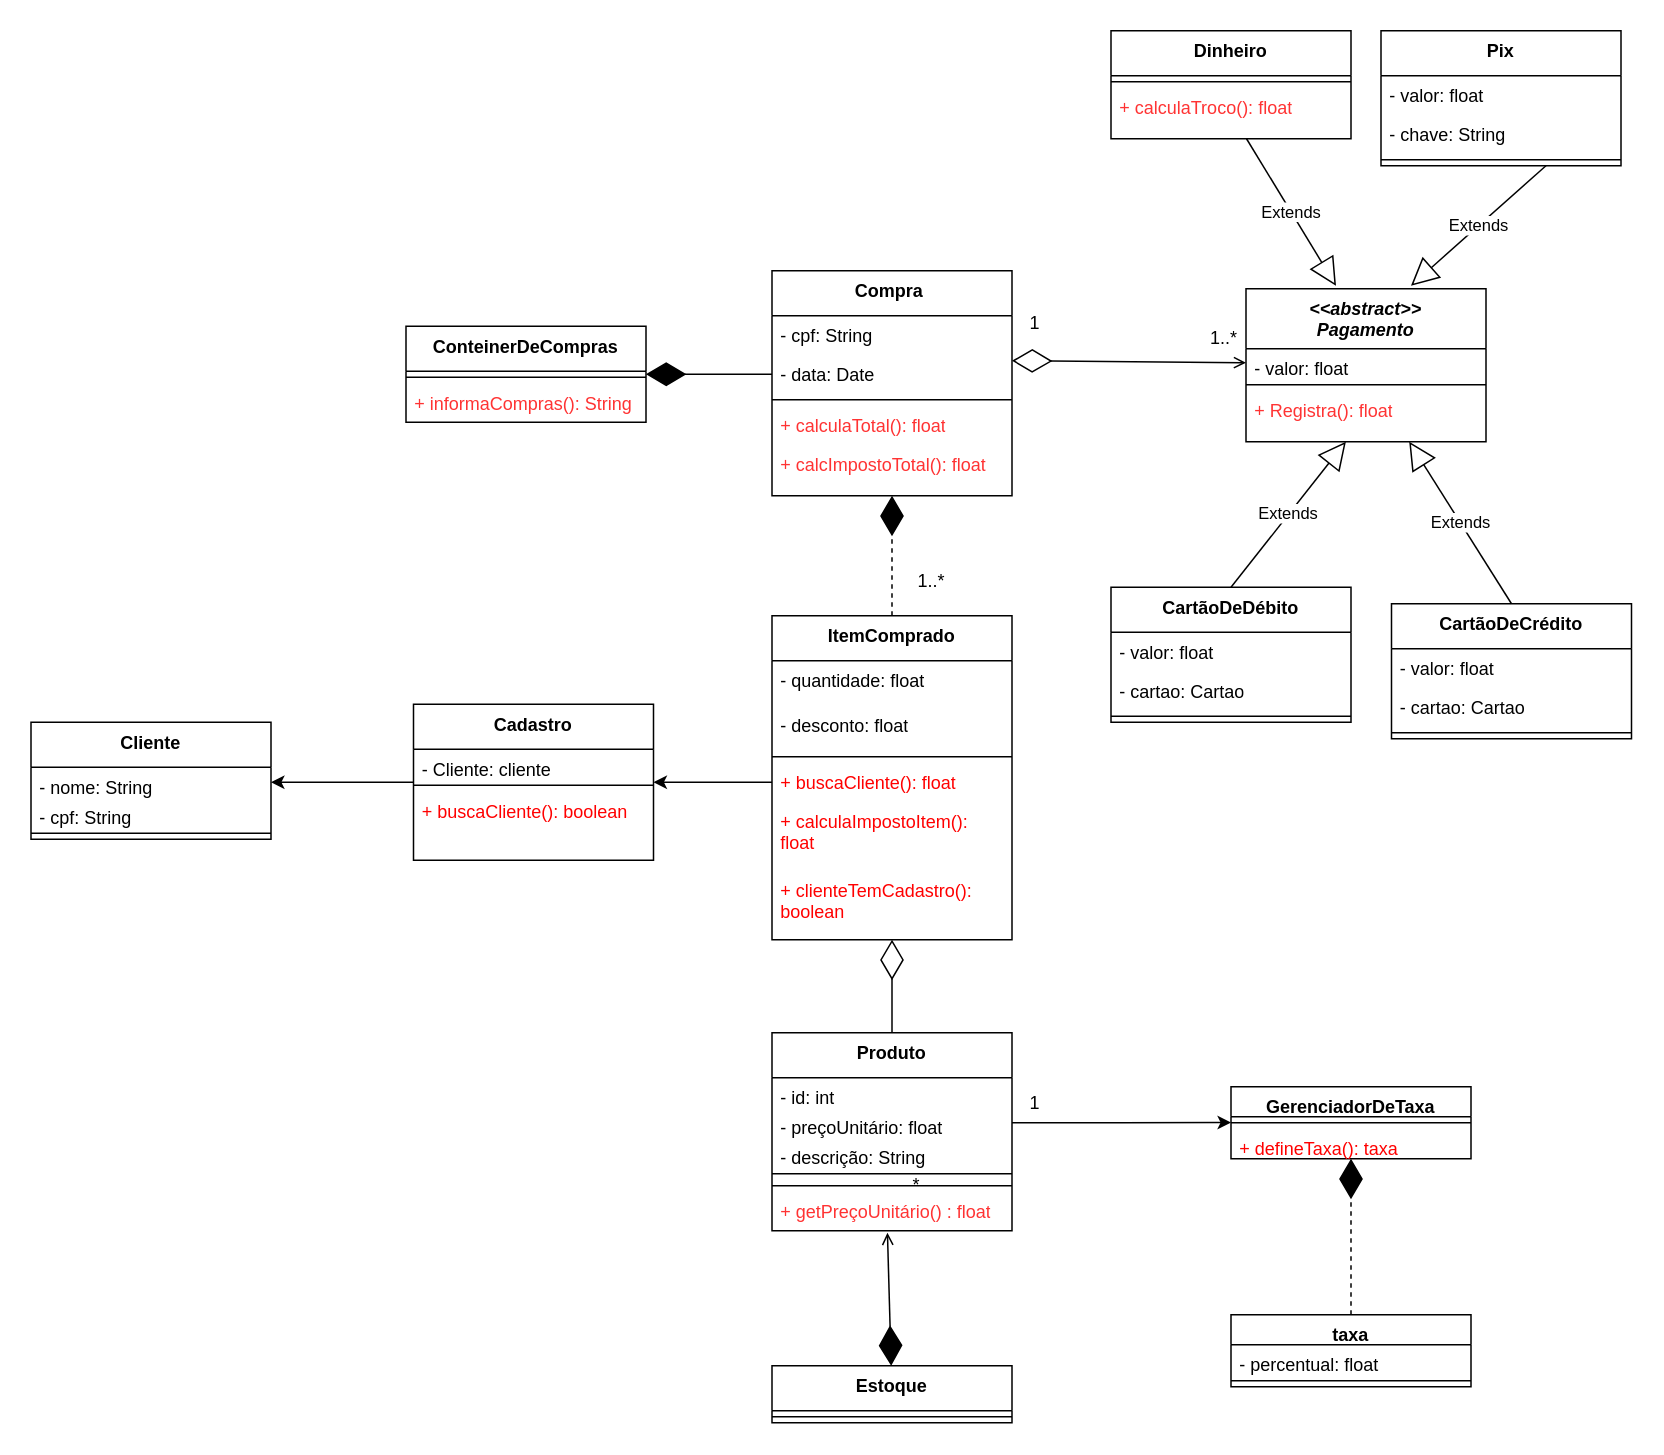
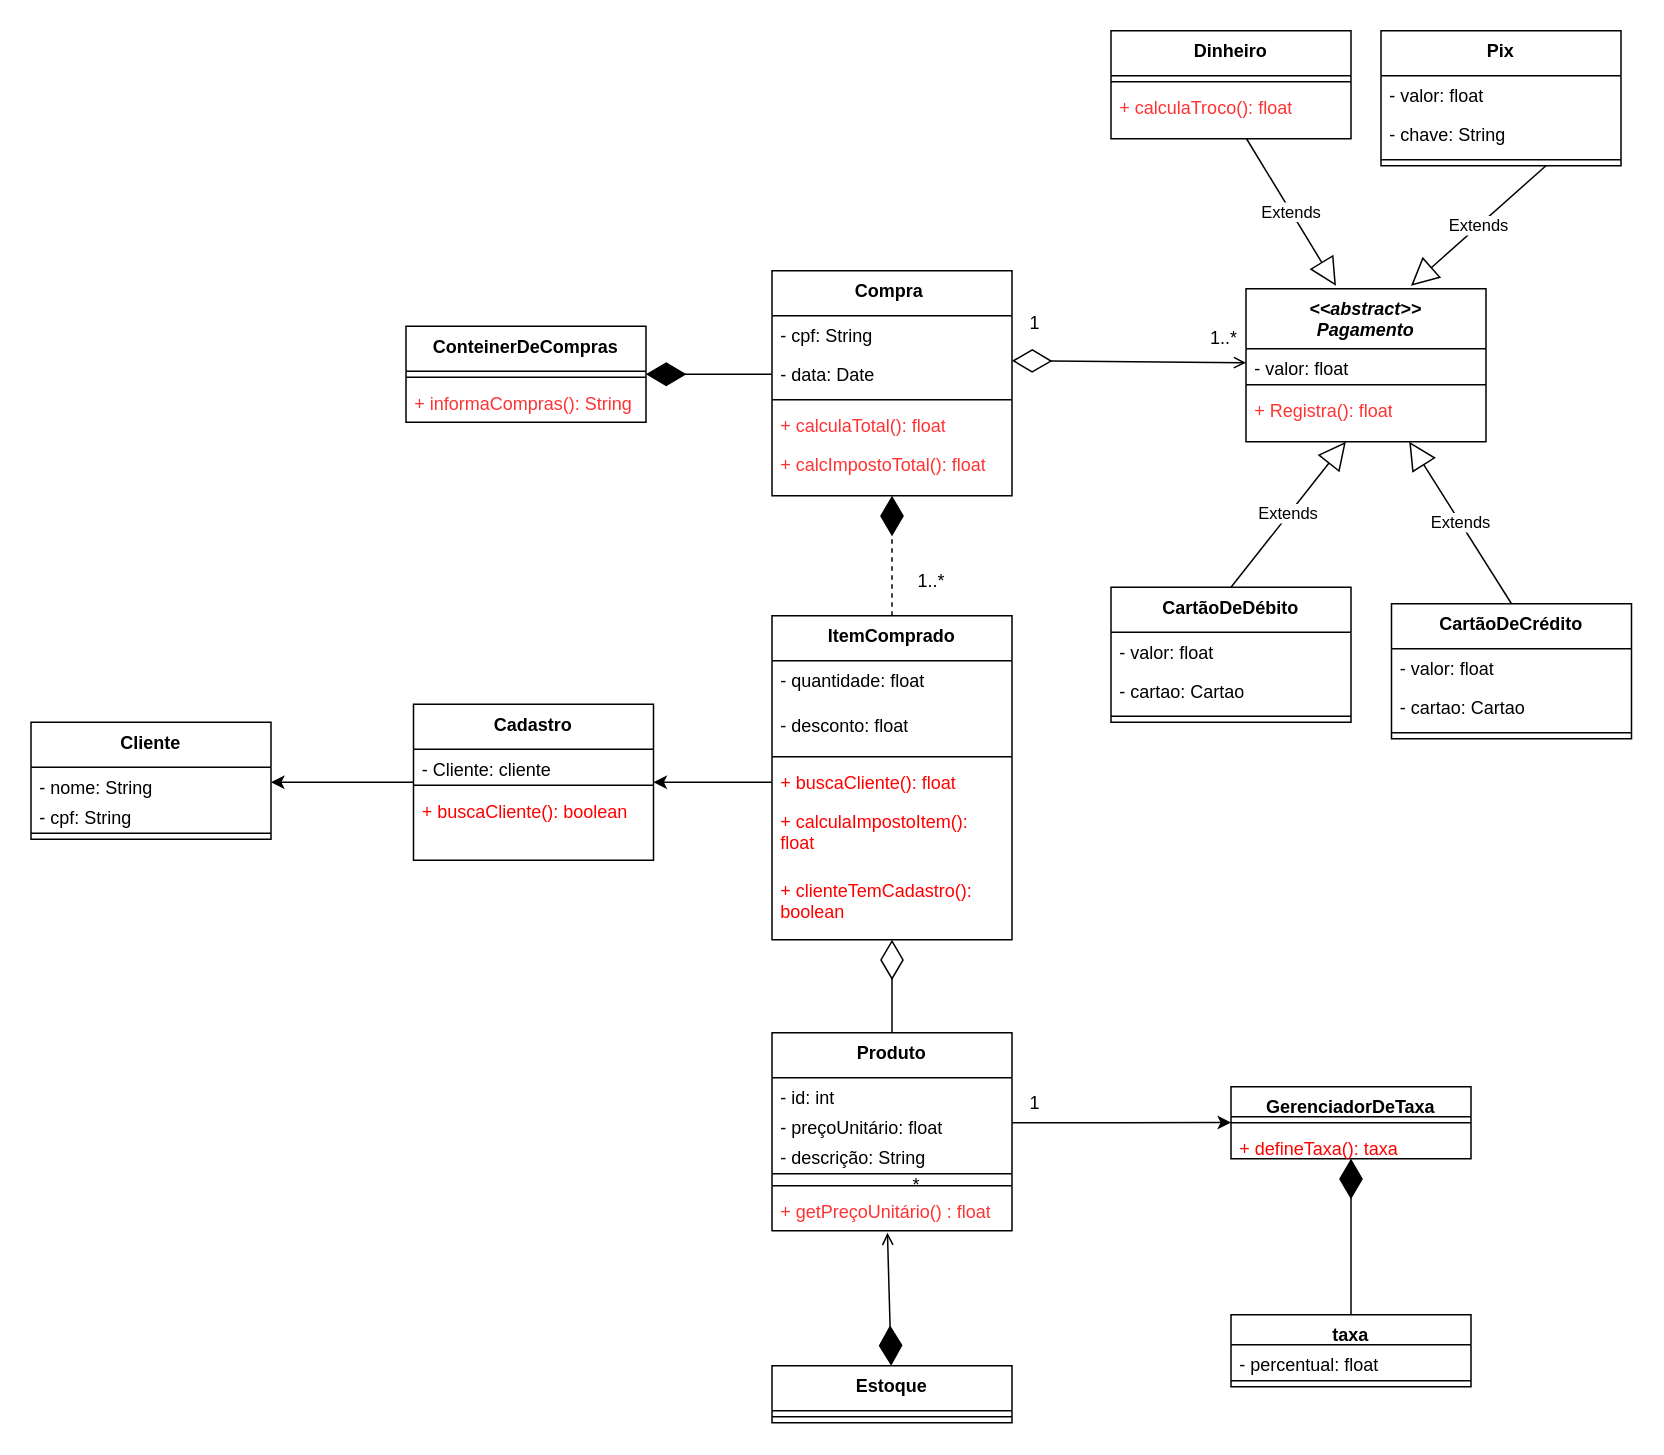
(1351, 1255) -> (1351, 1255)
